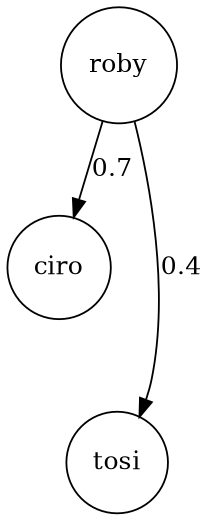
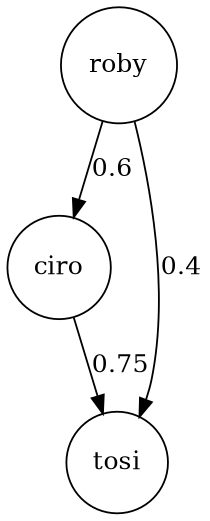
(113, 169) -> (113, 169)
none -> (86, 357)
